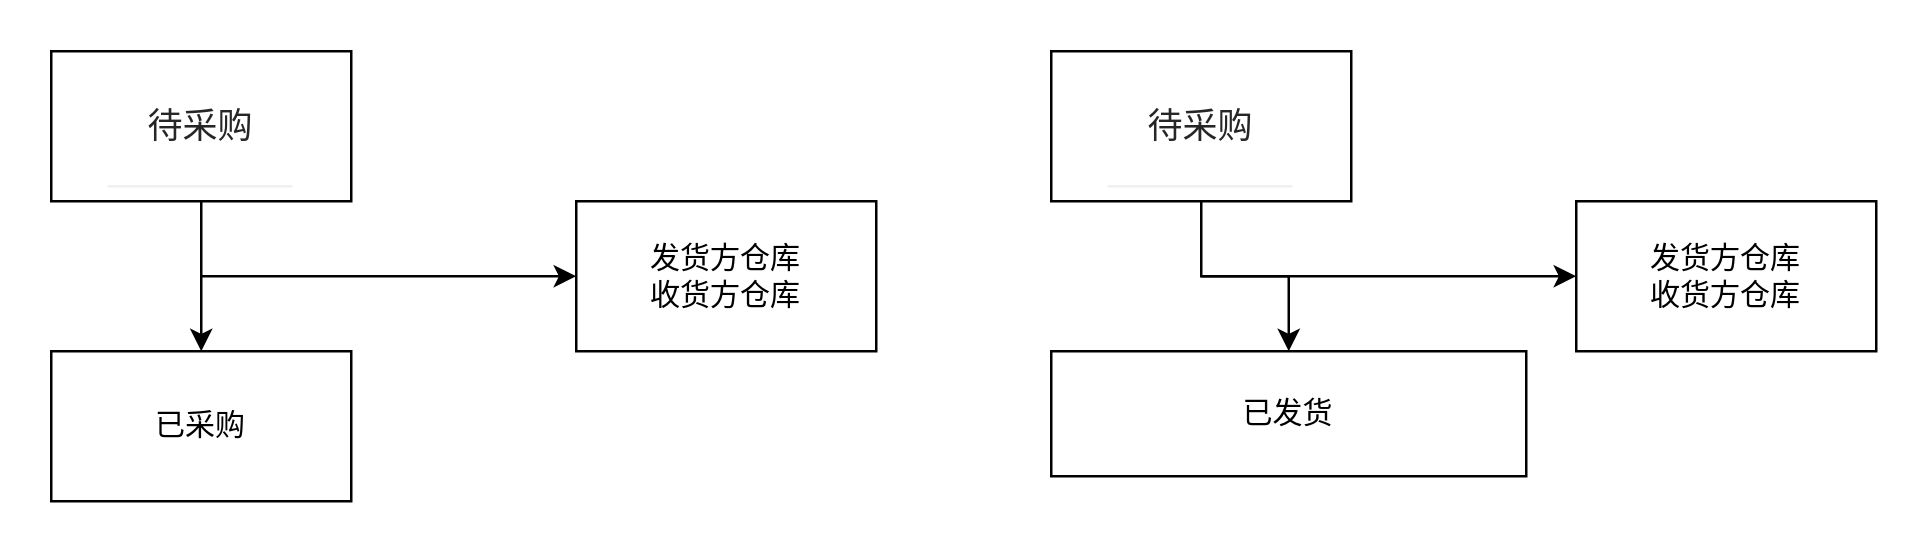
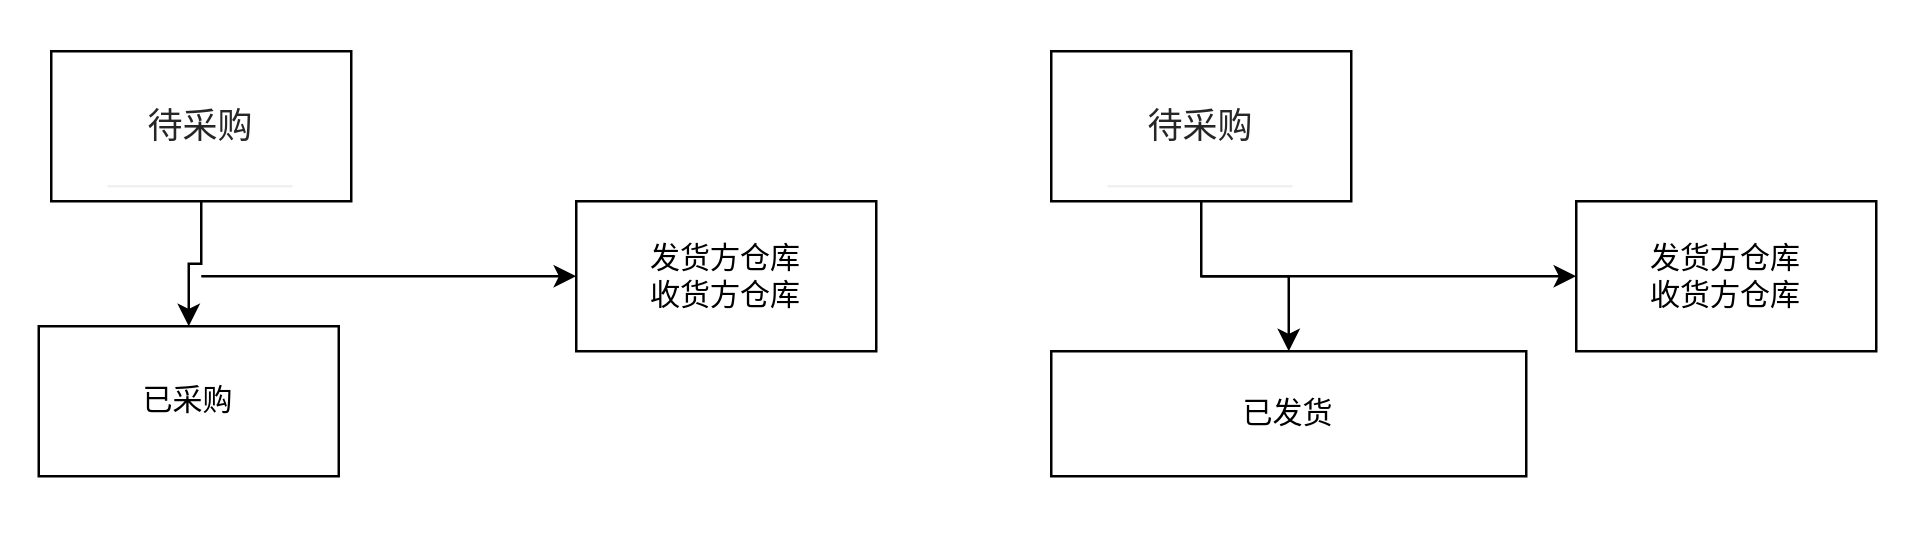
(201, 426) -> (189, 401)
